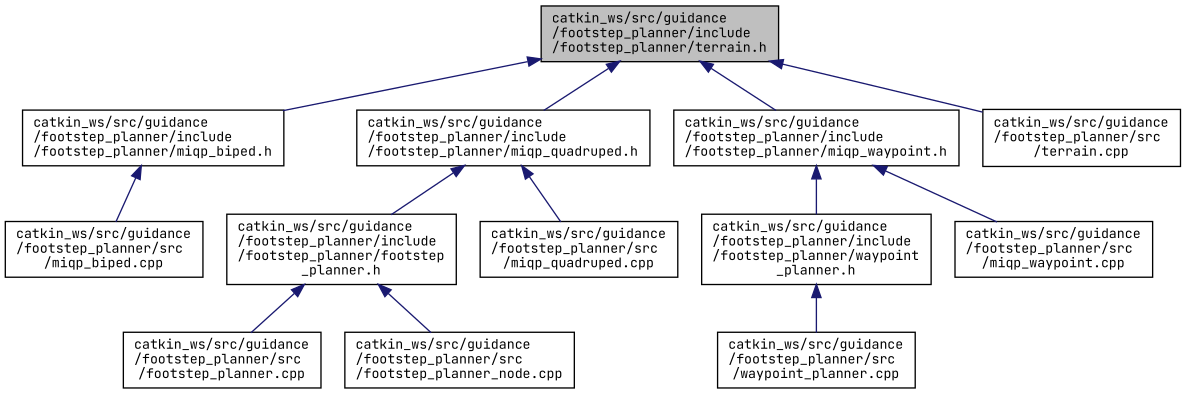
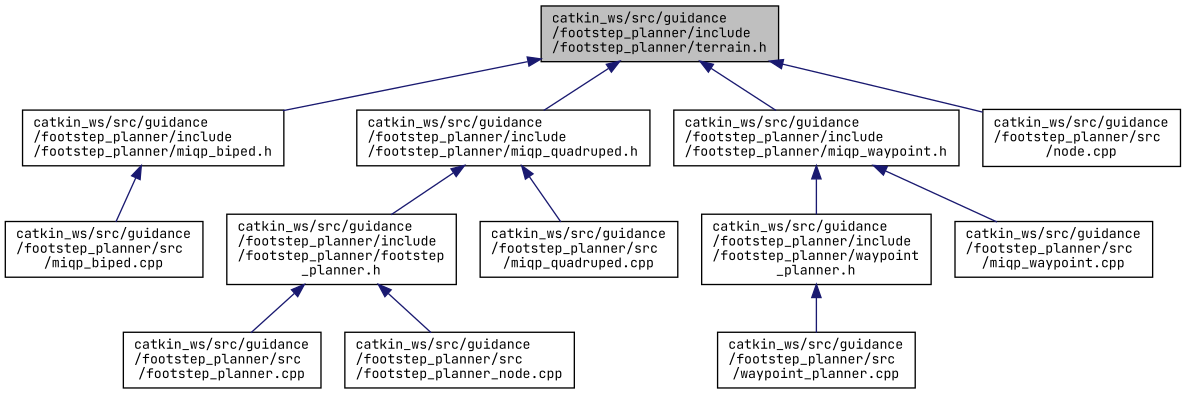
(1082, 138) -> (1082, 138)
